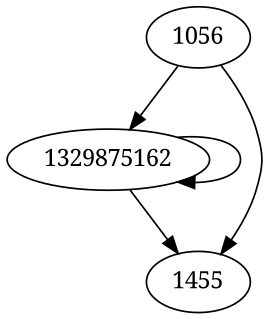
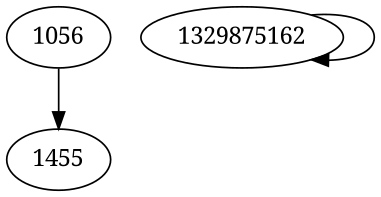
(159, 91) -> none
(149, 215) -> none
